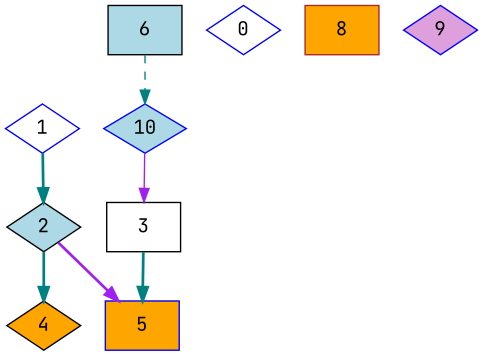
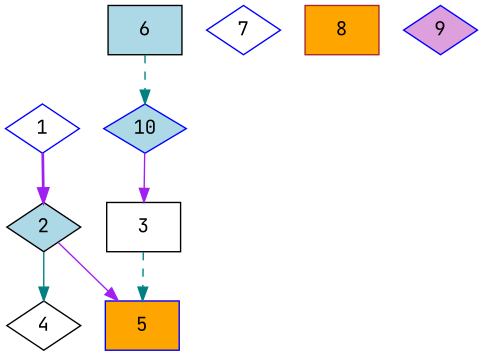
(244, 30) -> (244, 30)
(43, 171) -> (43, 171)
(83, 267) -> (83, 267)
(44, 270) -> (44, 270)
(143, 270) -> (143, 270)
(44, 326) -> (44, 326)
